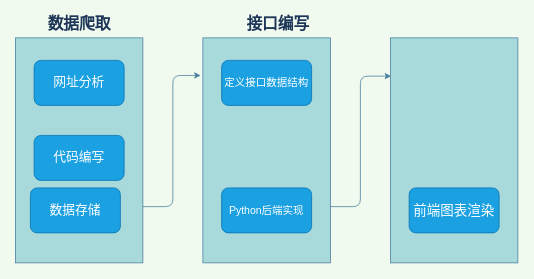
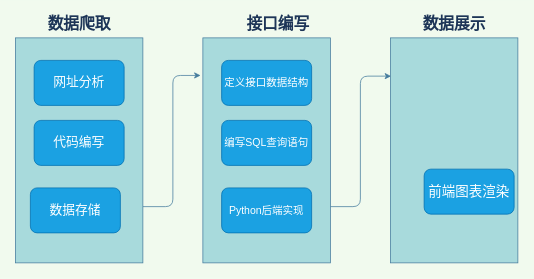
none -> (454, 23)
none -> (267, 143)
(79, 158) -> (79, 143)
(454, 210) -> (469, 192)
